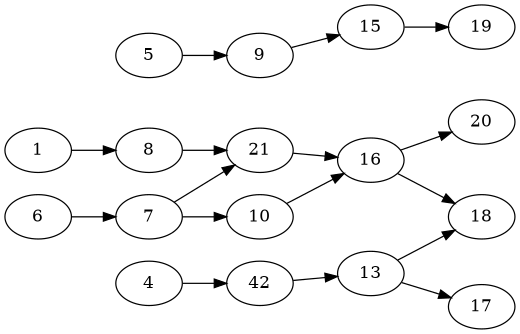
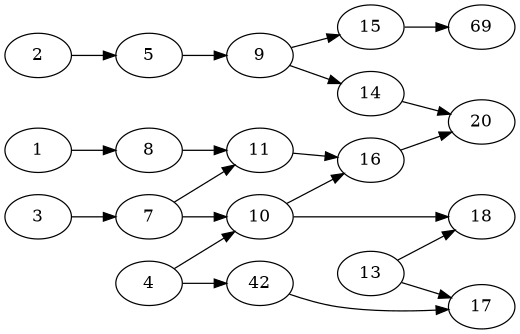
(482, 27) -> (482, 27)
none -> (38, 55)
none -> (371, 94)
(260, 150) -> (260, 150)
(421, 186) -> (365, 217)
(38, 217) -> (38, 217)
none -> (199, 253)
(309, 279) -> (362, 309)
